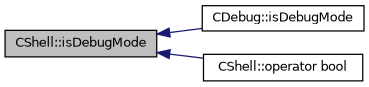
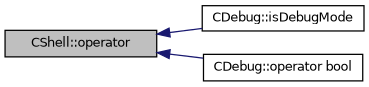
(81, 44) -> (81, 44)
(283, 68) -> (283, 68)
